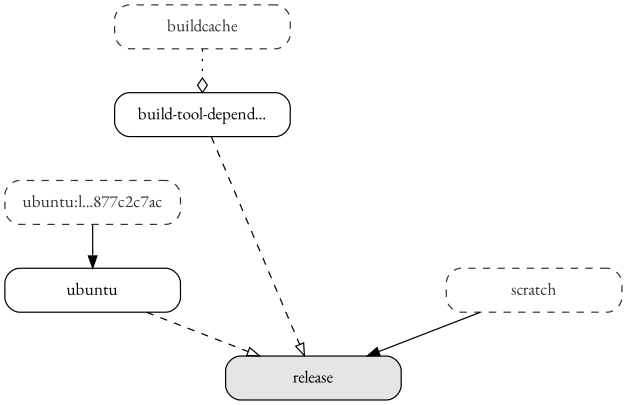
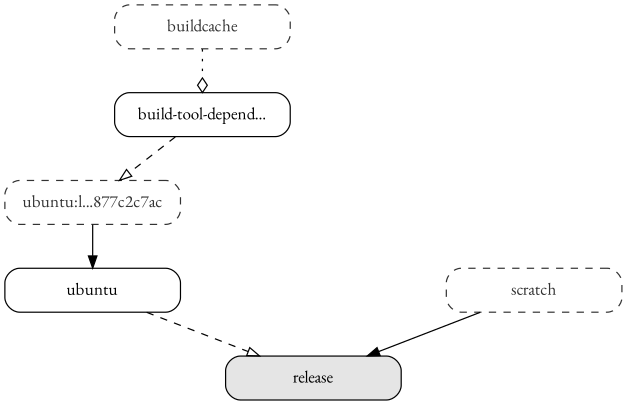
(255, 241) -> (152, 155)
